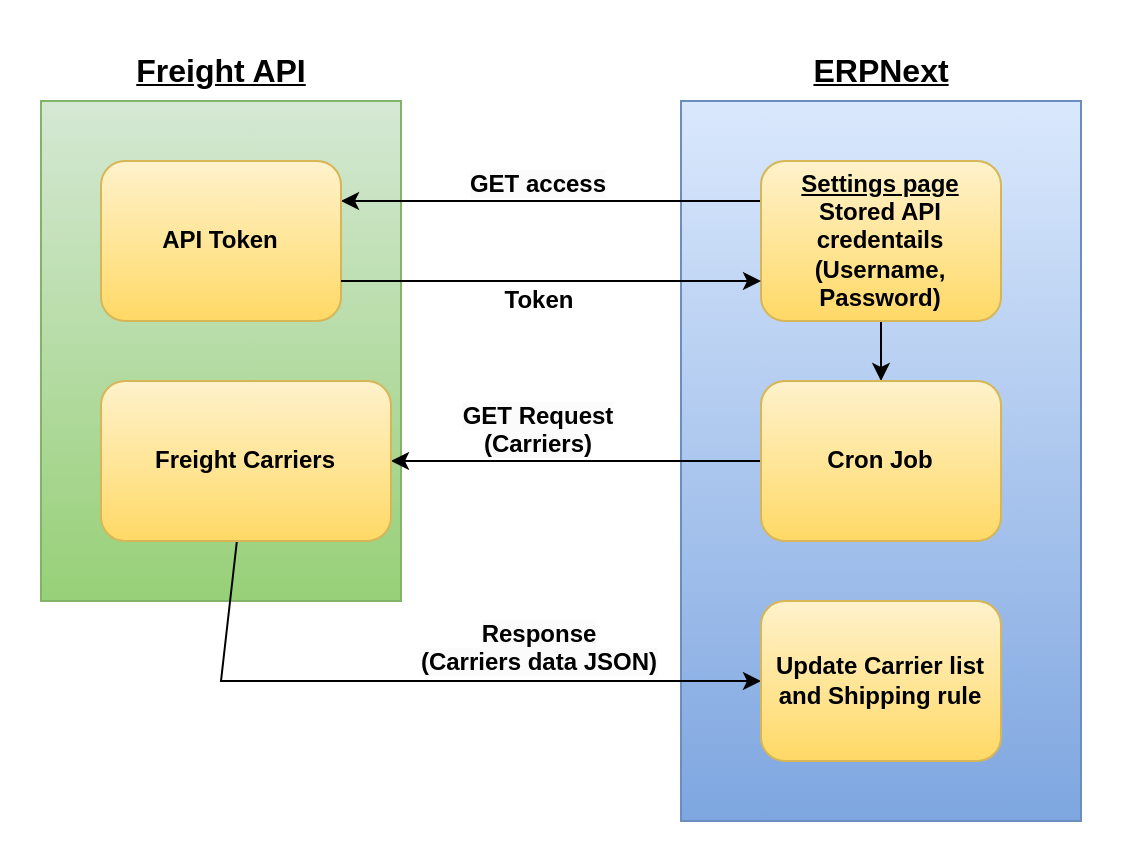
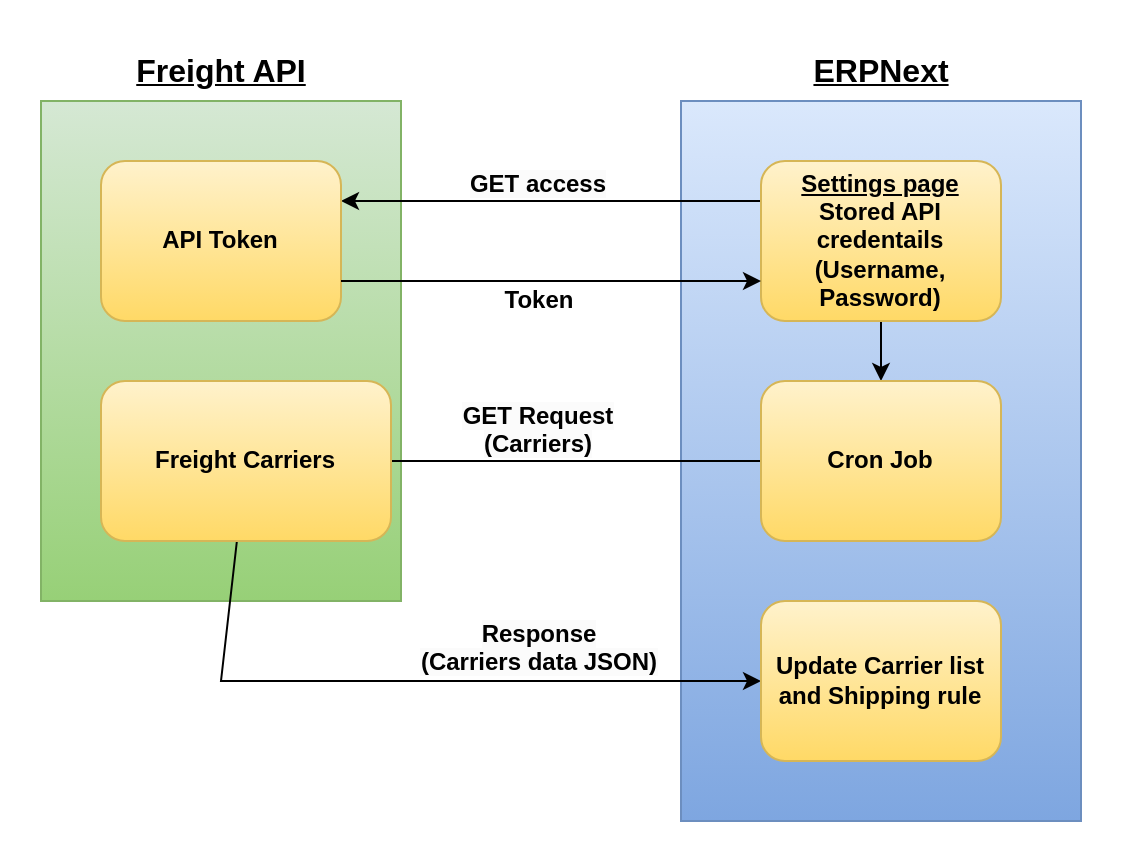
(406, 461) -> (400, 461)
